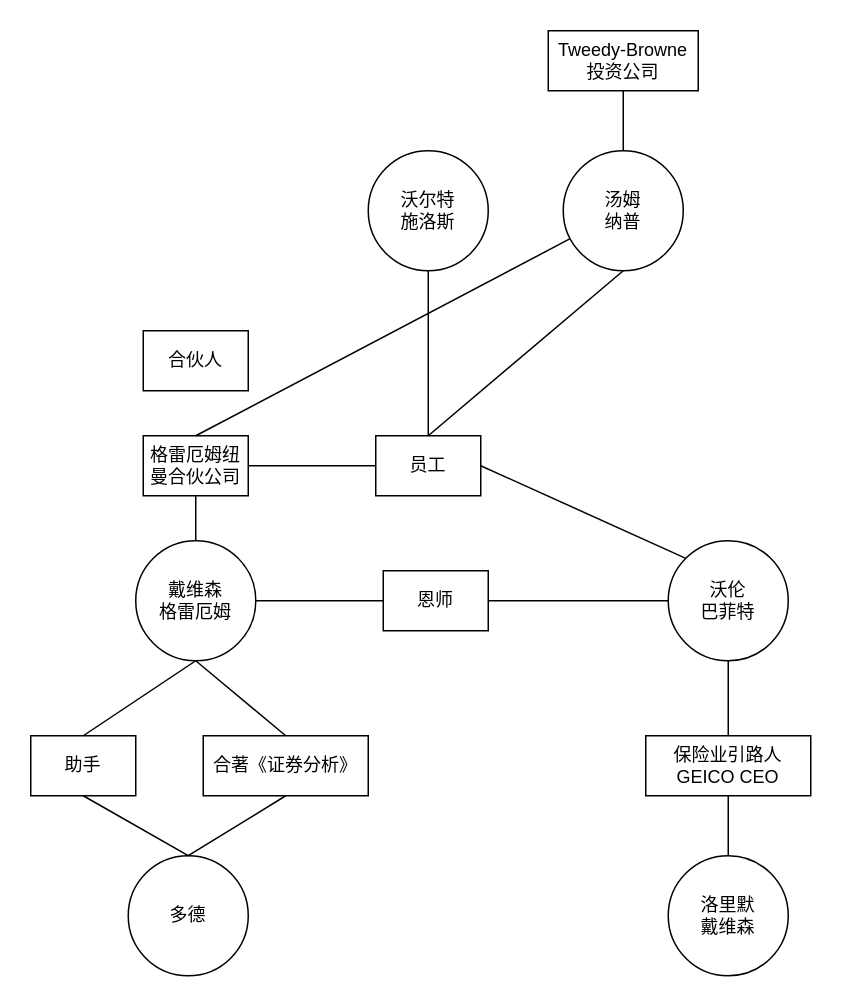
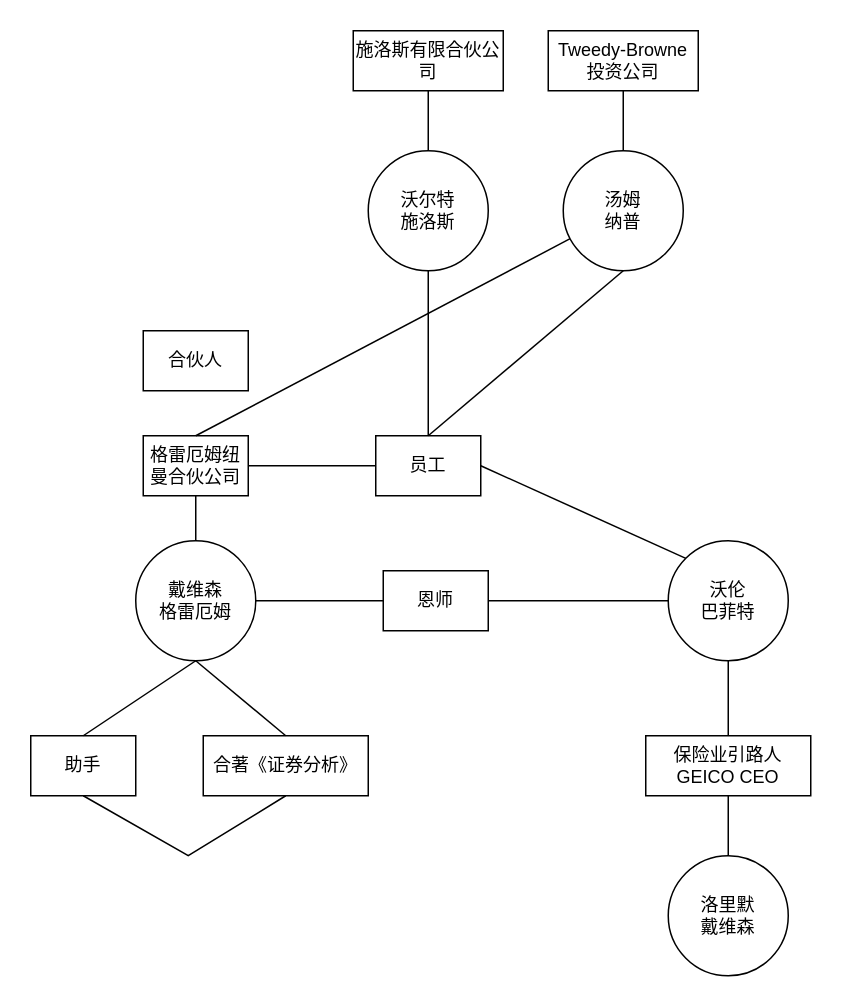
none -> (428, 61)
none -> (428, 121)
(188, 916) -> none
